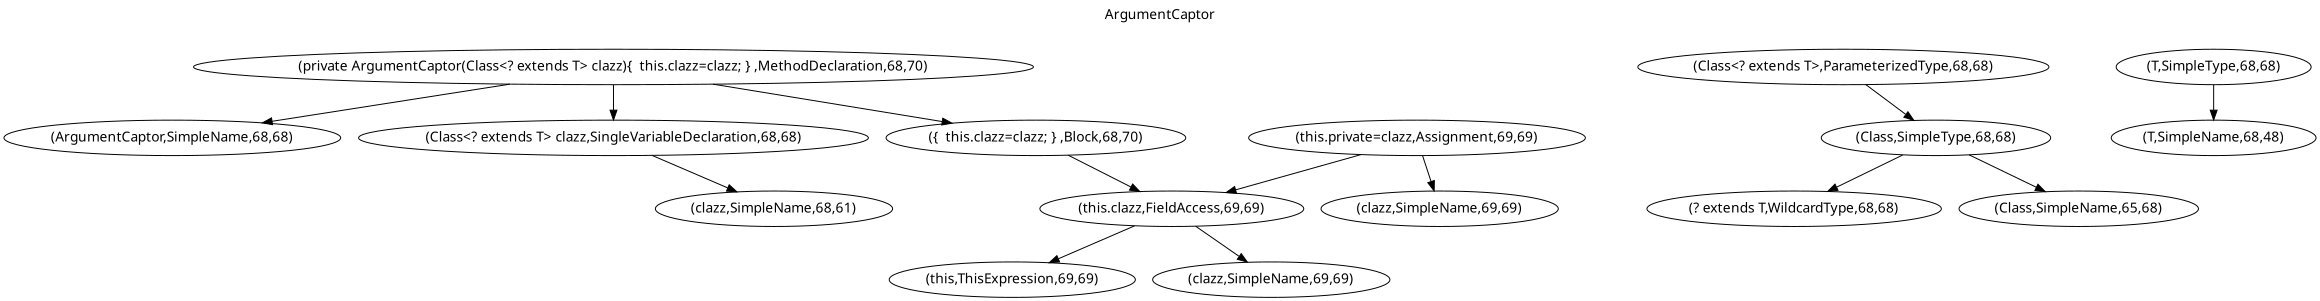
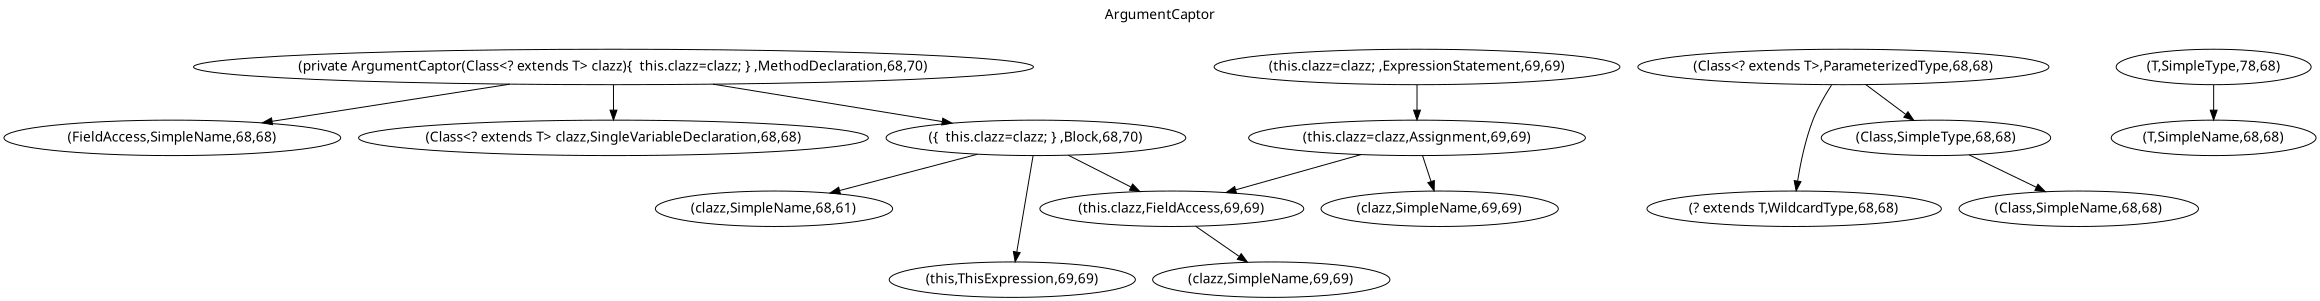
none -> (1417, 67)
(2214, 67) -> (2214, 67)
(172, 138) -> (172, 138)
(1417, 138) -> (1417, 138)
(2214, 138) -> (2214, 138)
(1870, 171) -> (1809, 131)
(690, 172) -> (909, 172)
(2079, 209) -> (2079, 209)
(1096, 242) -> (1025, 204)
